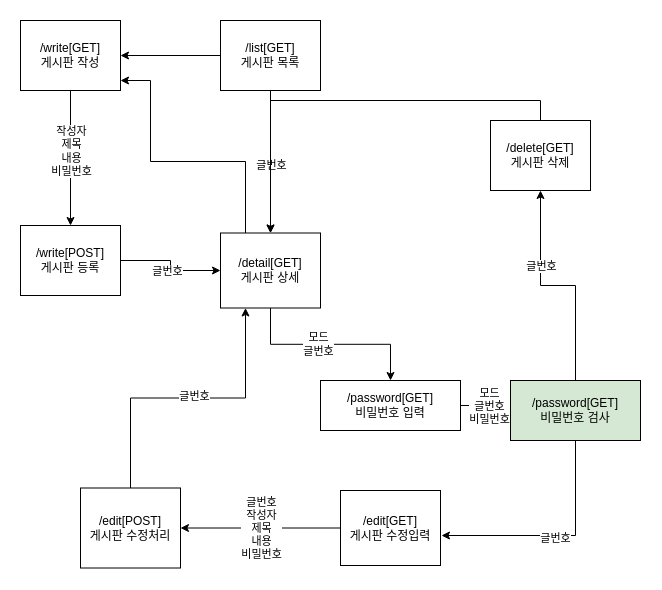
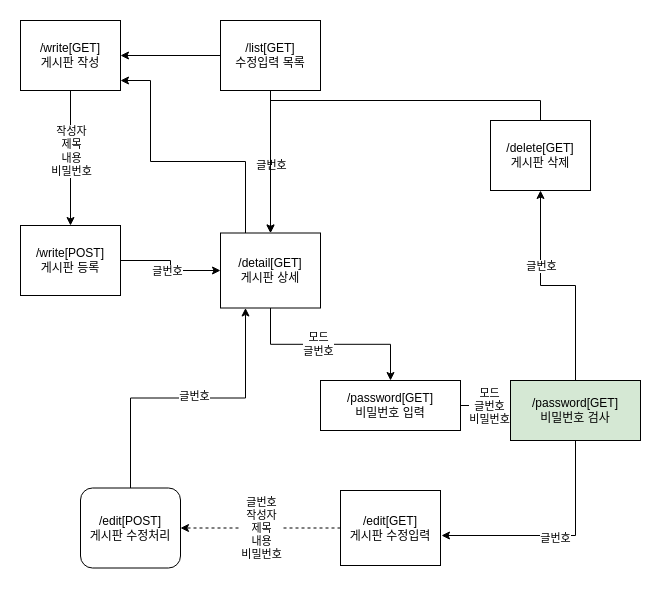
(271, 56) -> (271, 56)
(131, 528) -> (131, 528)
(309, 528) -> (309, 528)
